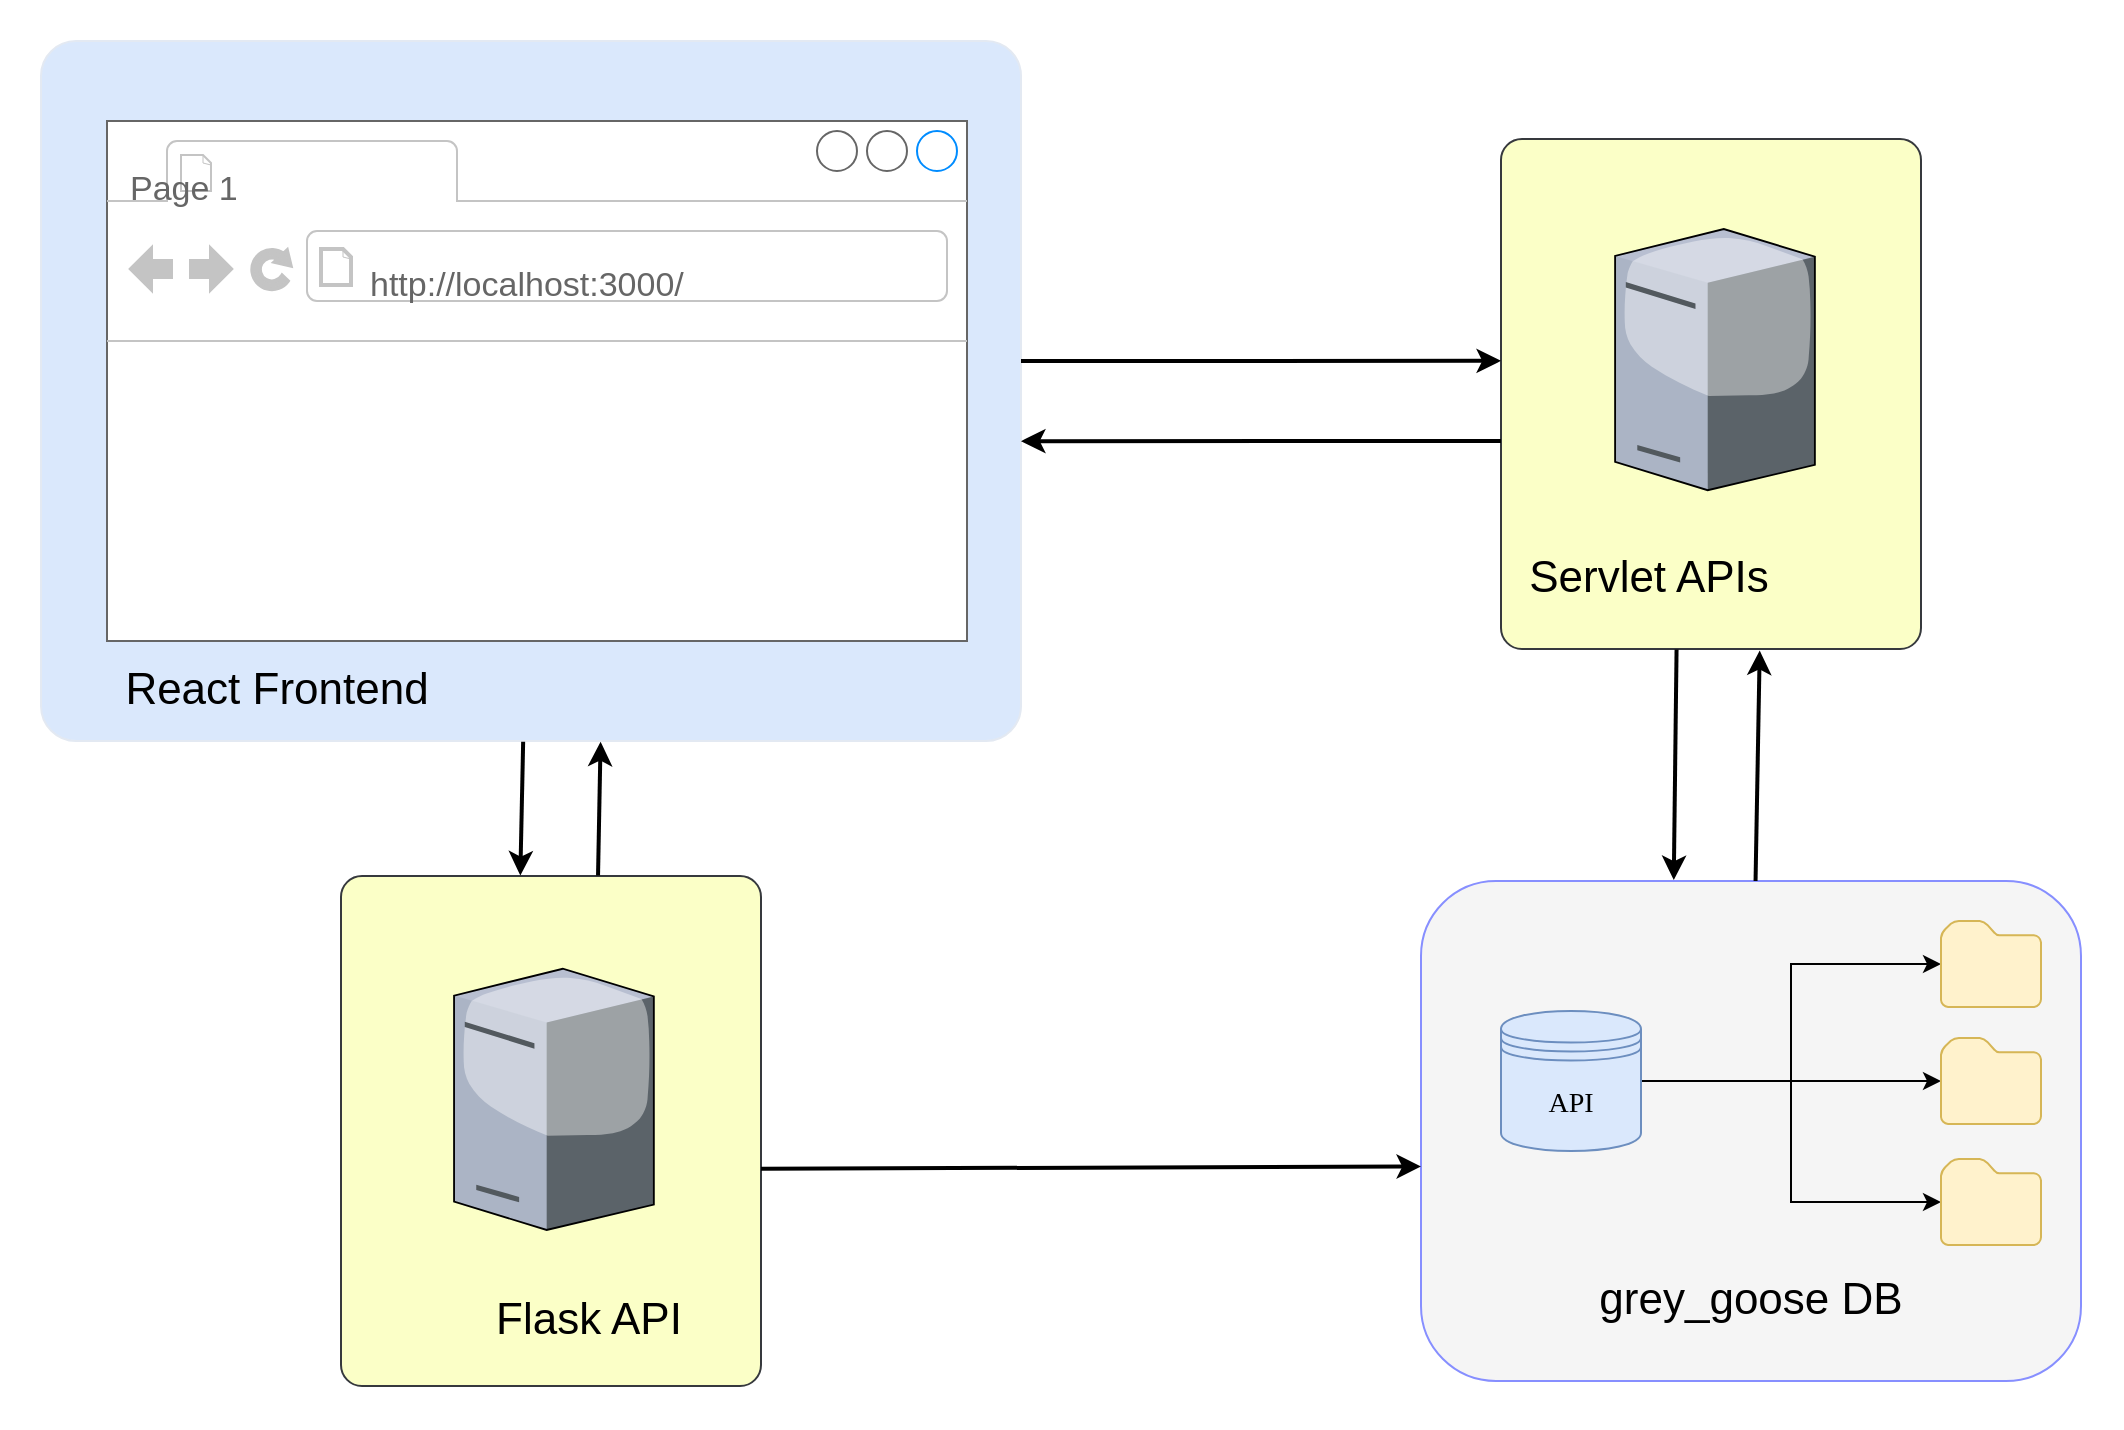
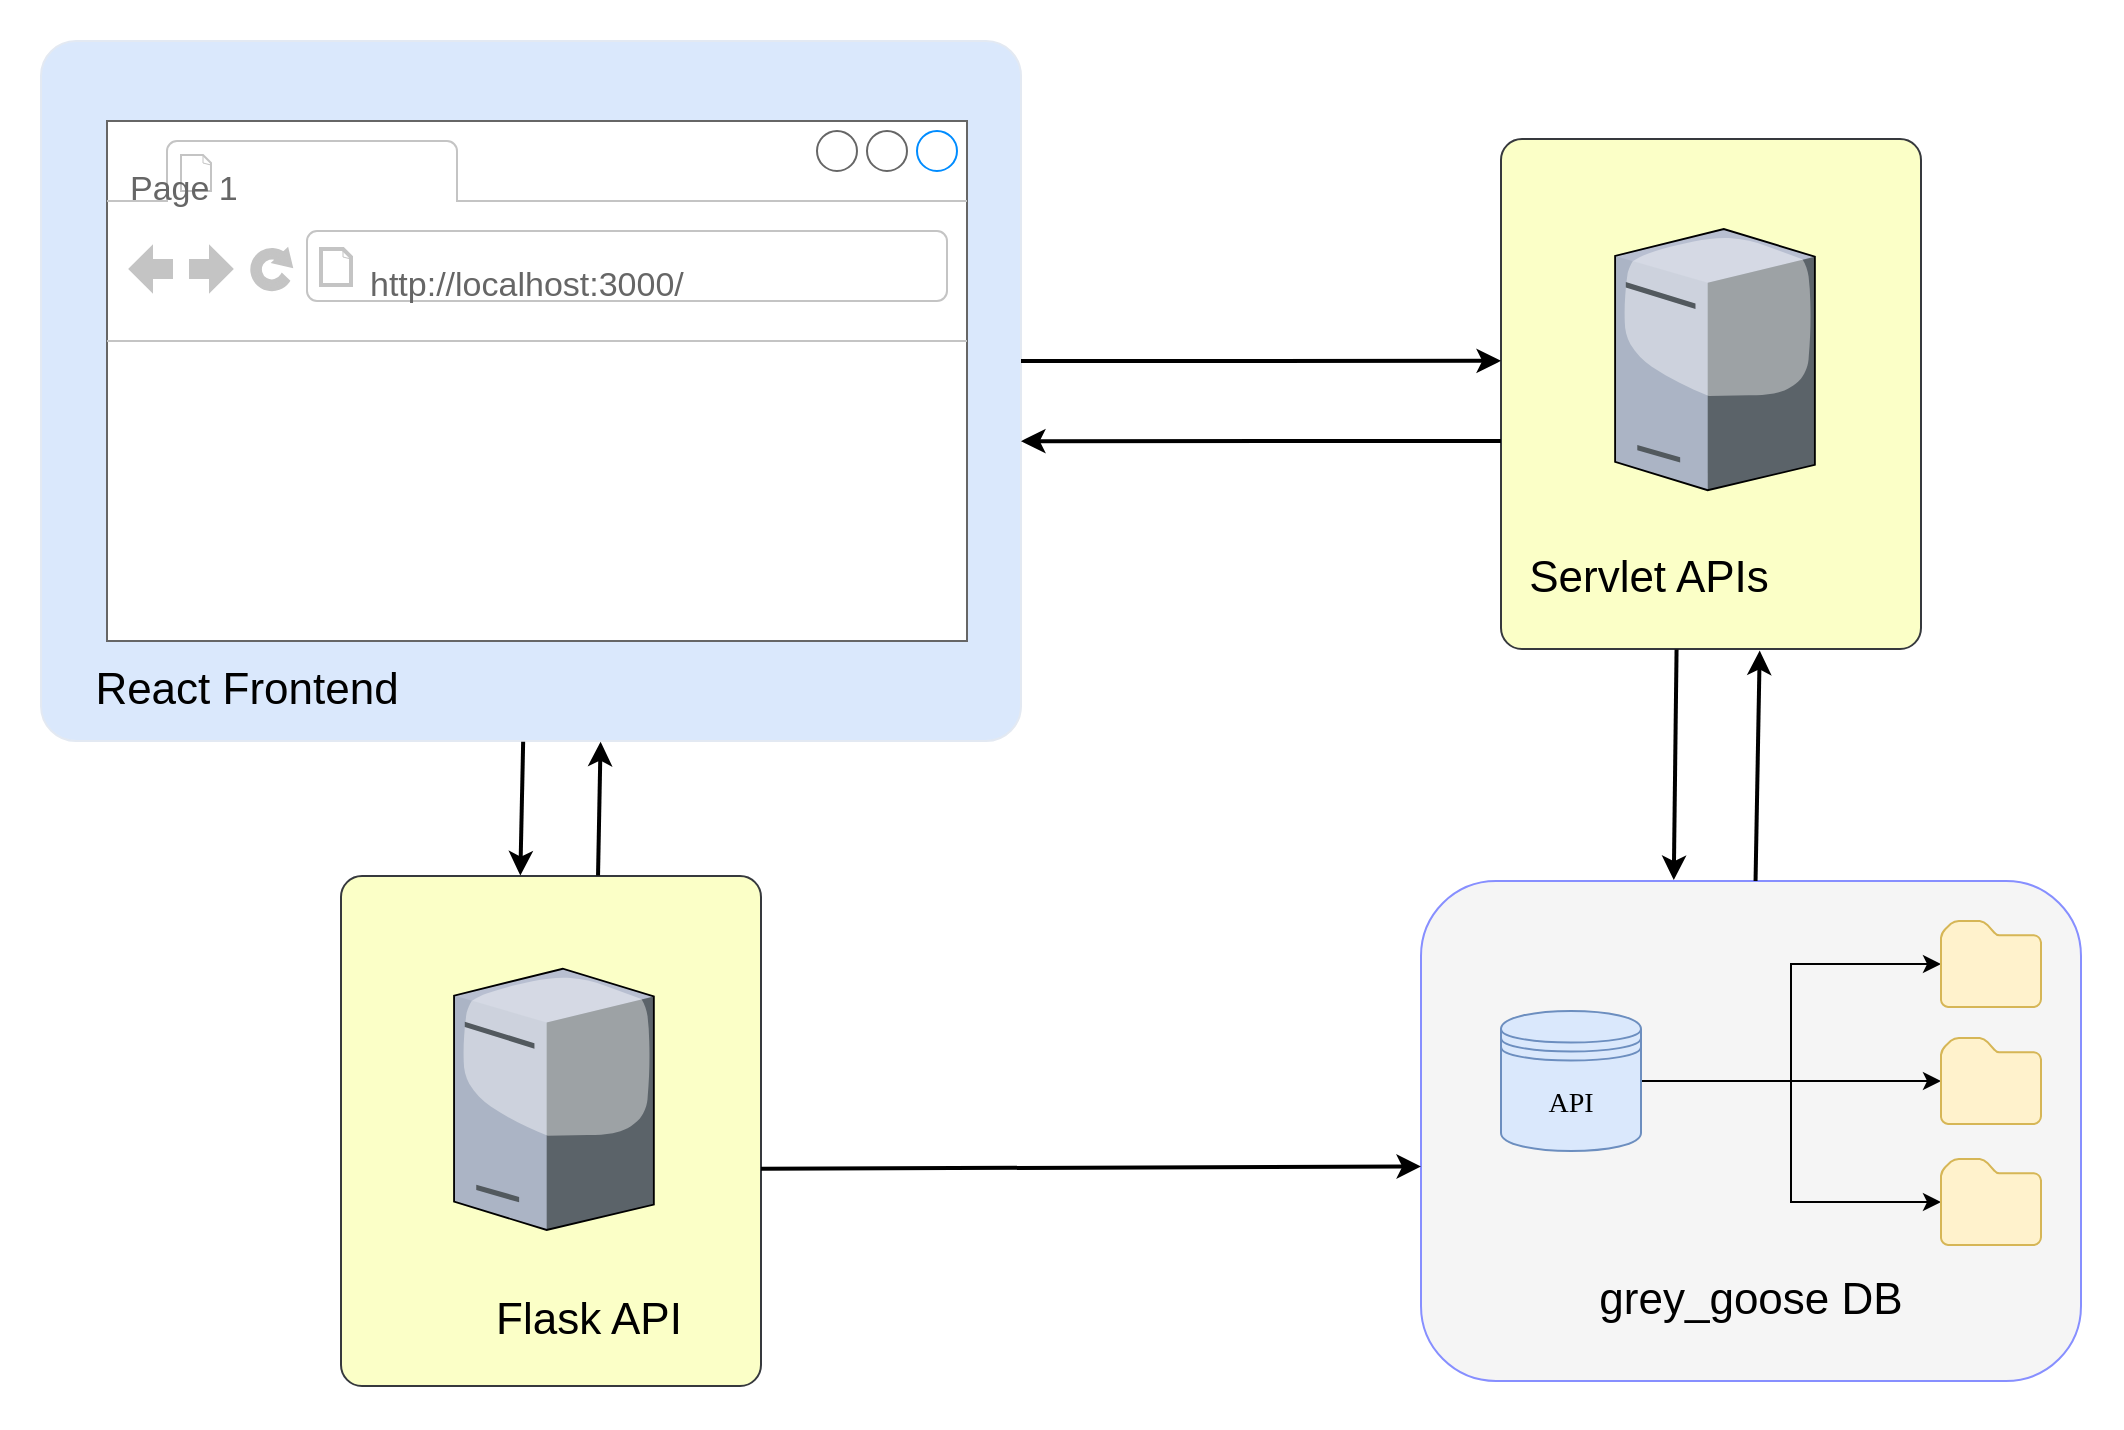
(277, 691) -> (247, 691)
